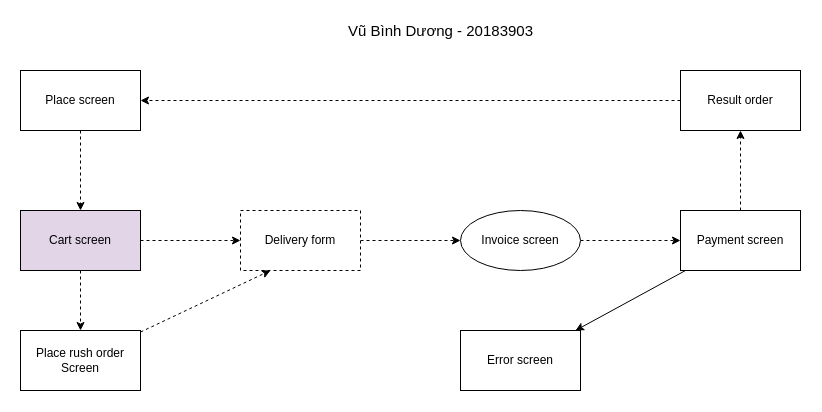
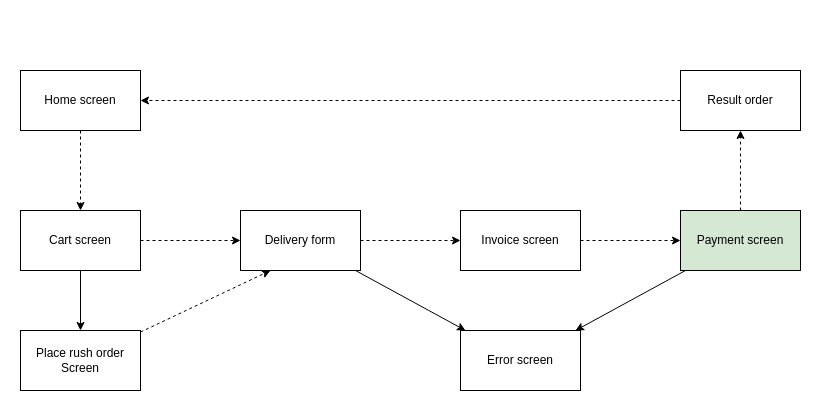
(441, 31) -> none
(81, 101) -> (81, 101)
(81, 241) -> (81, 241)
(301, 241) -> (301, 241)
(521, 241) -> (521, 241)
(741, 241) -> (741, 241)
(81, 298) -> (81, 298)
none -> (408, 299)
